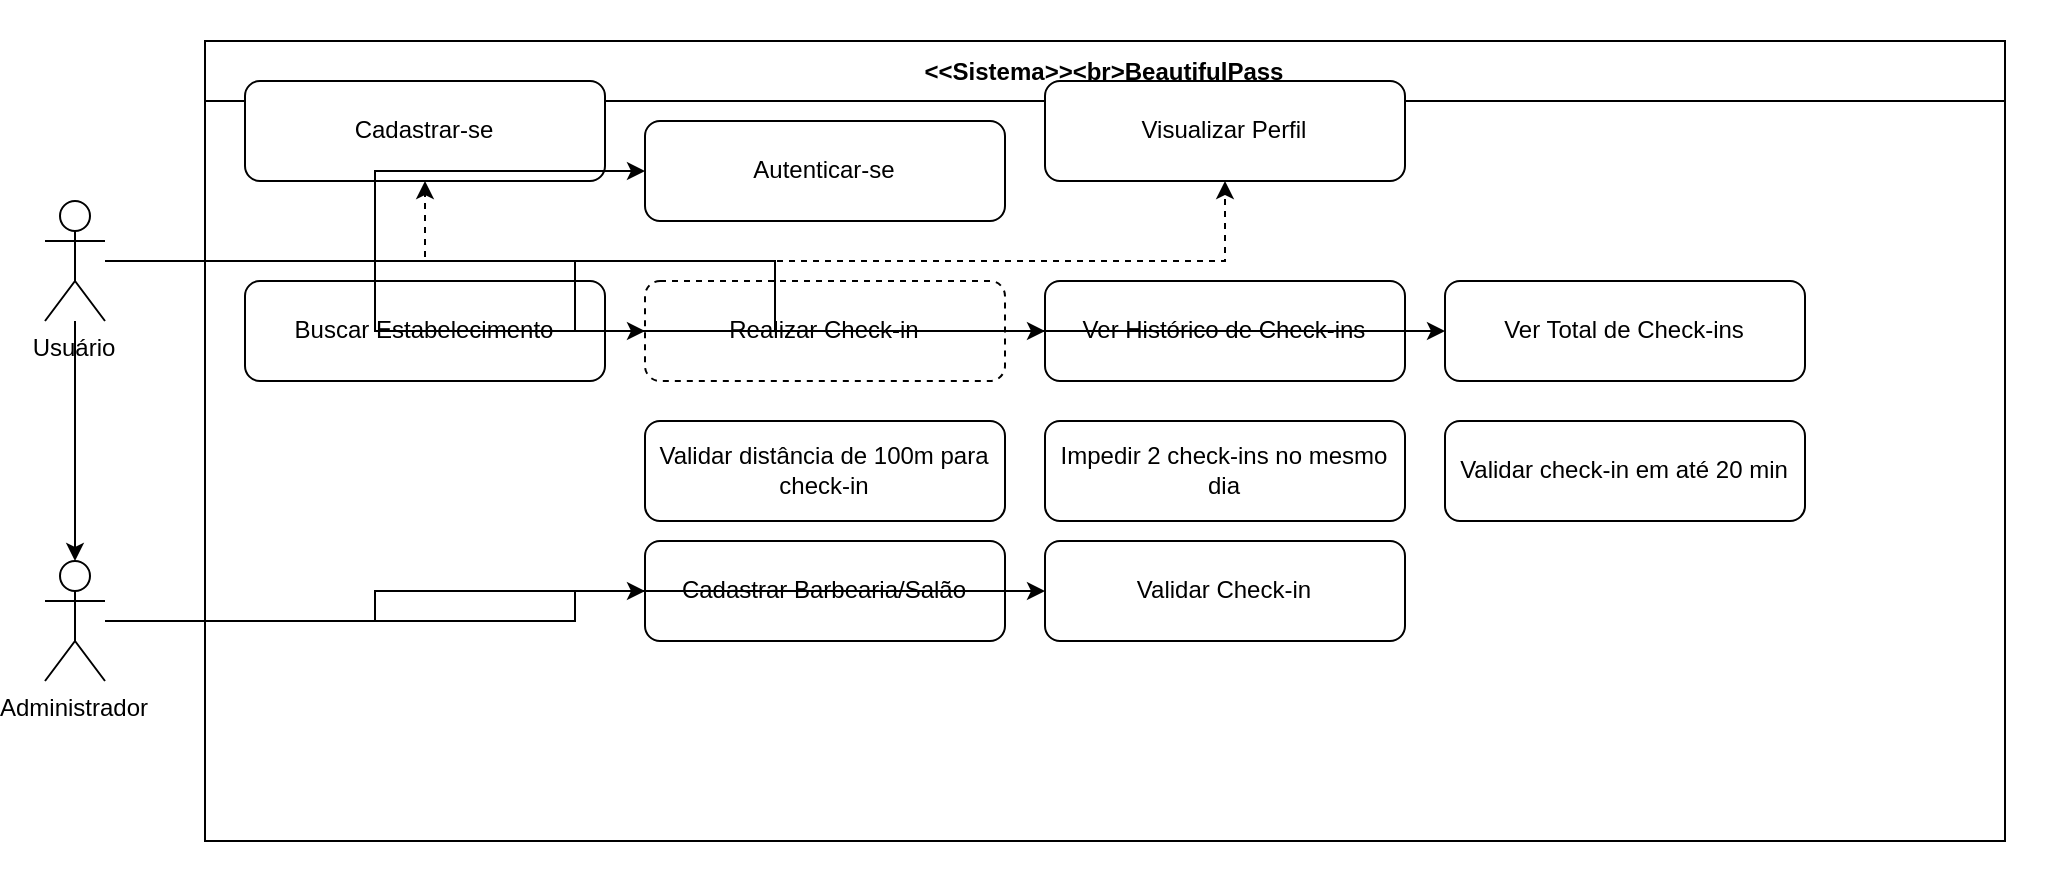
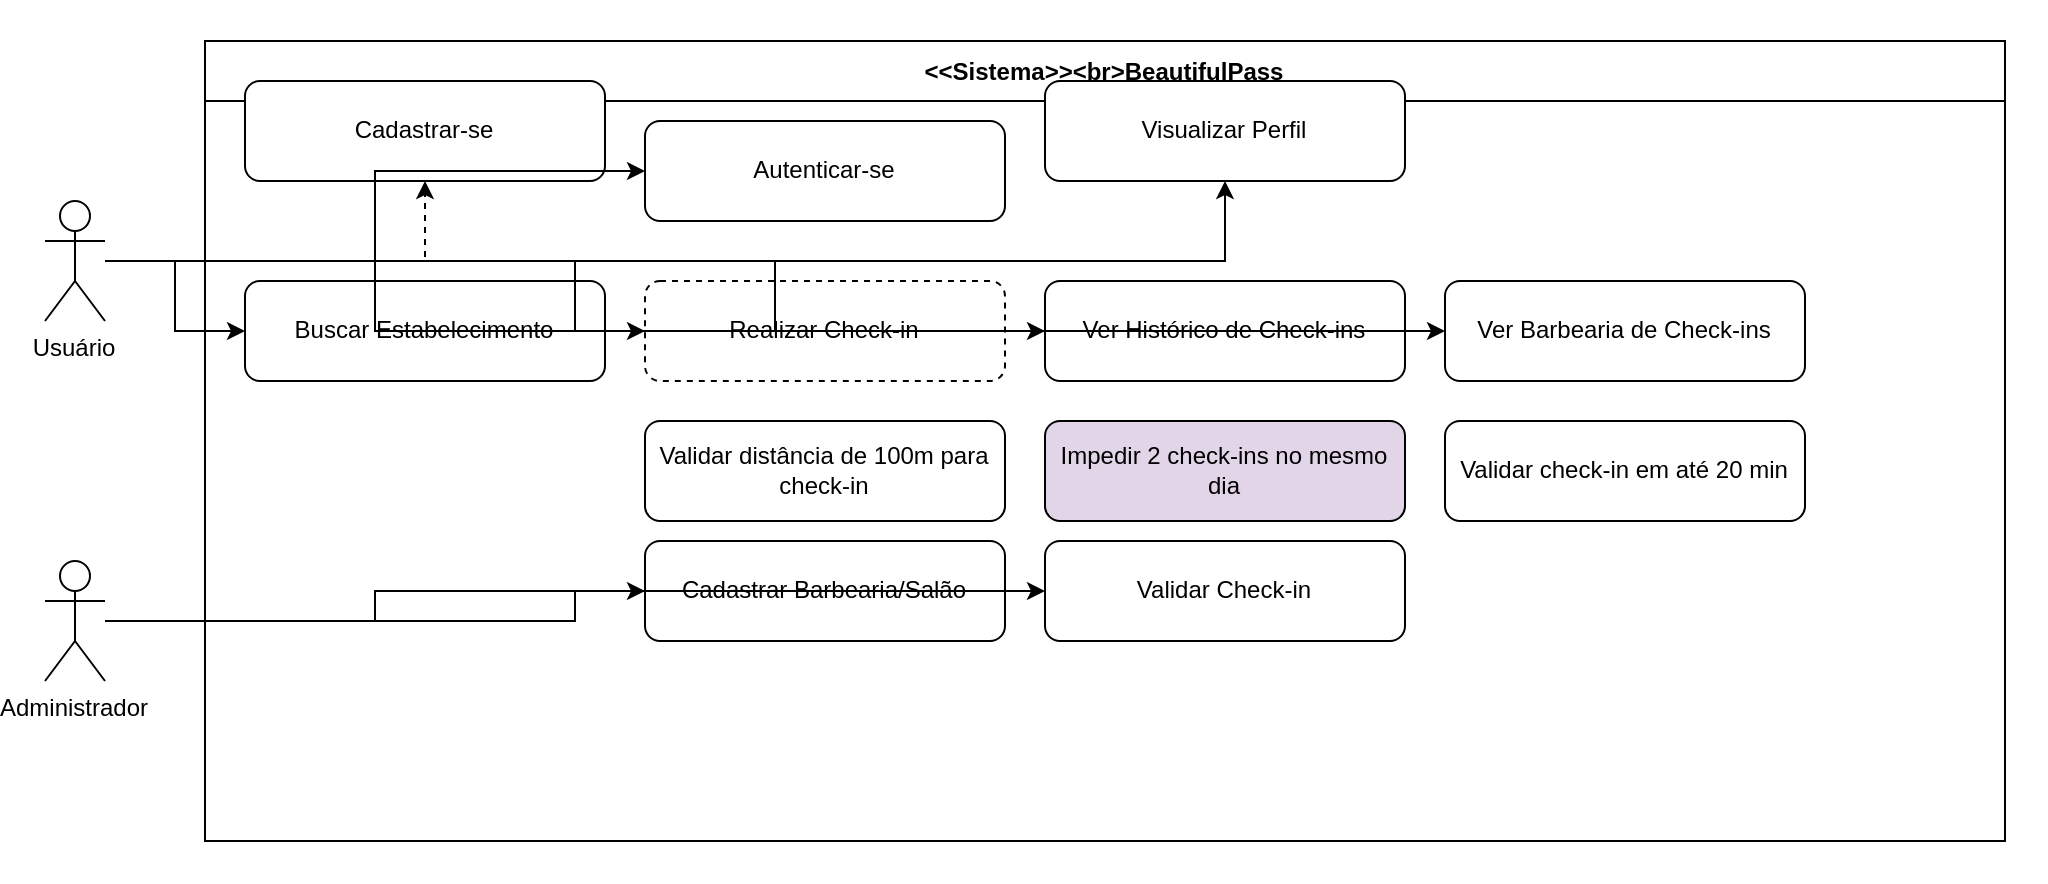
(1036, 261) -> (1036, 261)
(1625, 331) -> (1625, 331)
(75, 434) -> (175, 326)
(1225, 471) -> (1225, 471)
